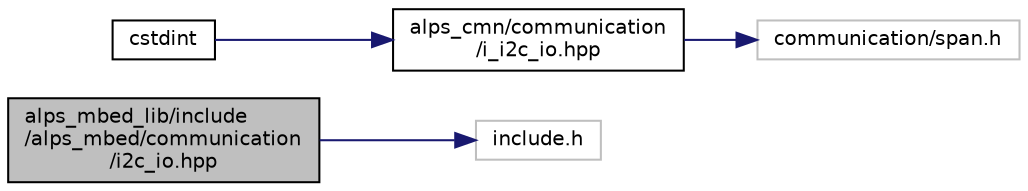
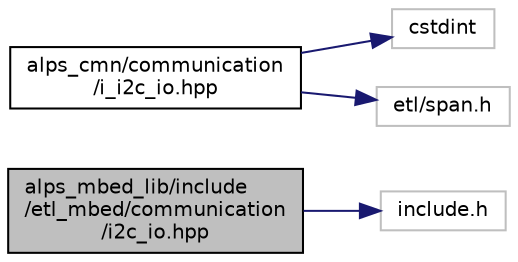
(164, 40) -> (443, 29)
(293, 40) -> (336, 47)
(888, 40) -> (443, 106)
(164, 140) -> (156, 211)
